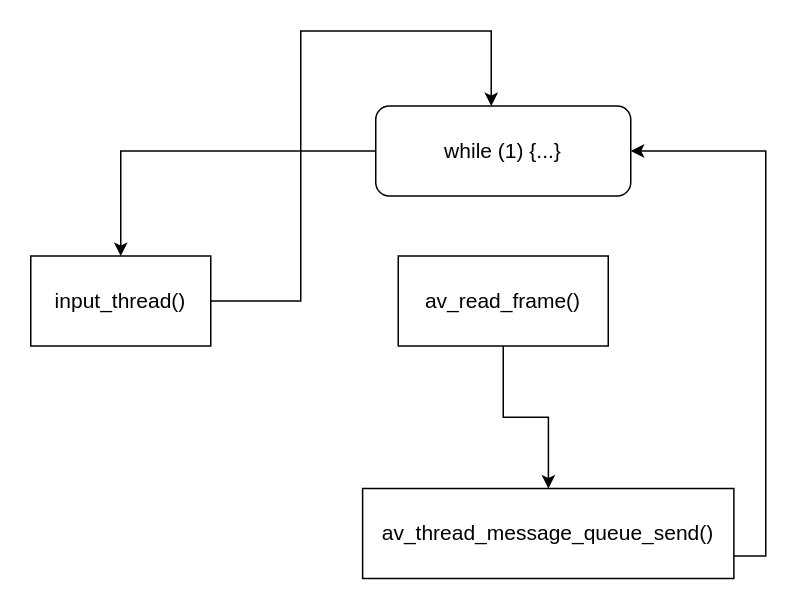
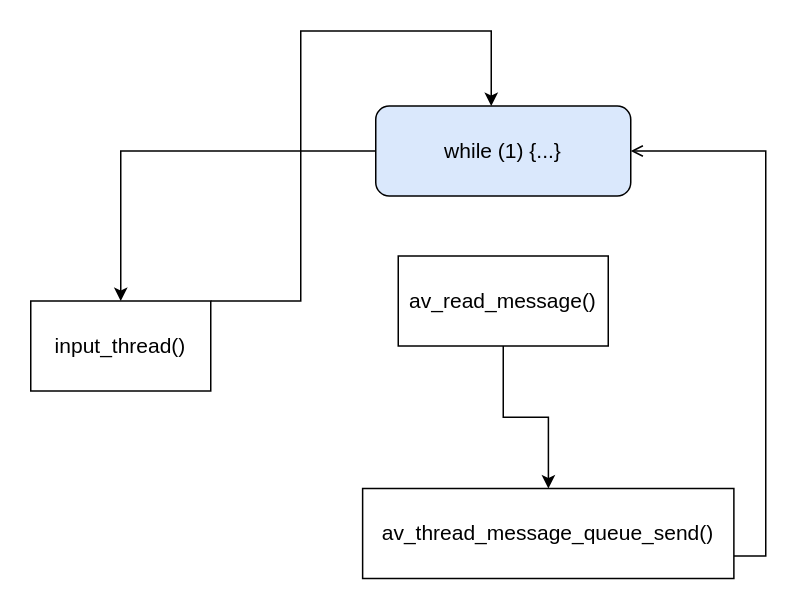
(503, 151) -> (503, 151)
(642, 151) -> (639, 151)
(121, 301) -> (121, 346)
(503, 301) -> (503, 301)
